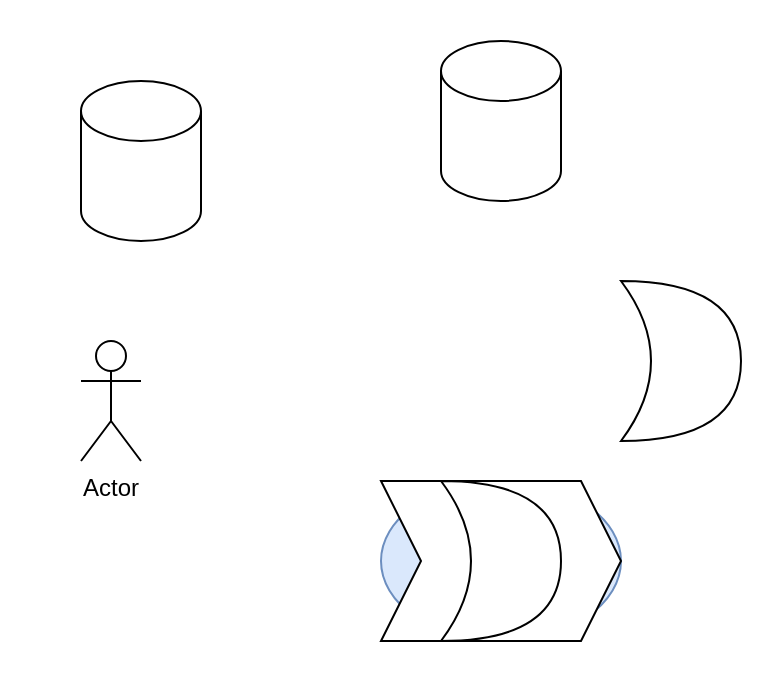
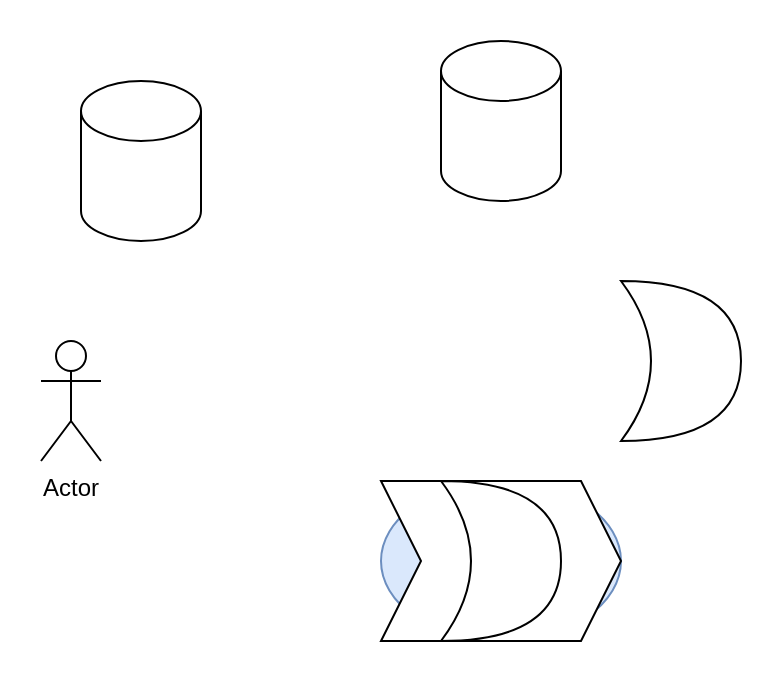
(111, 401) -> (71, 401)
